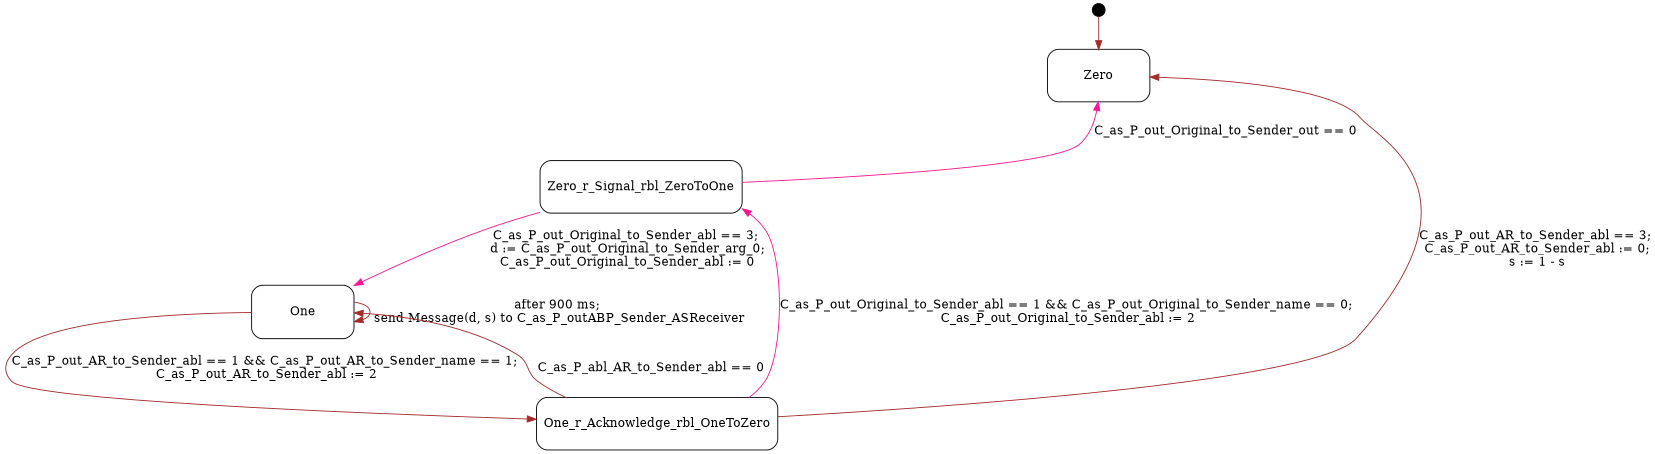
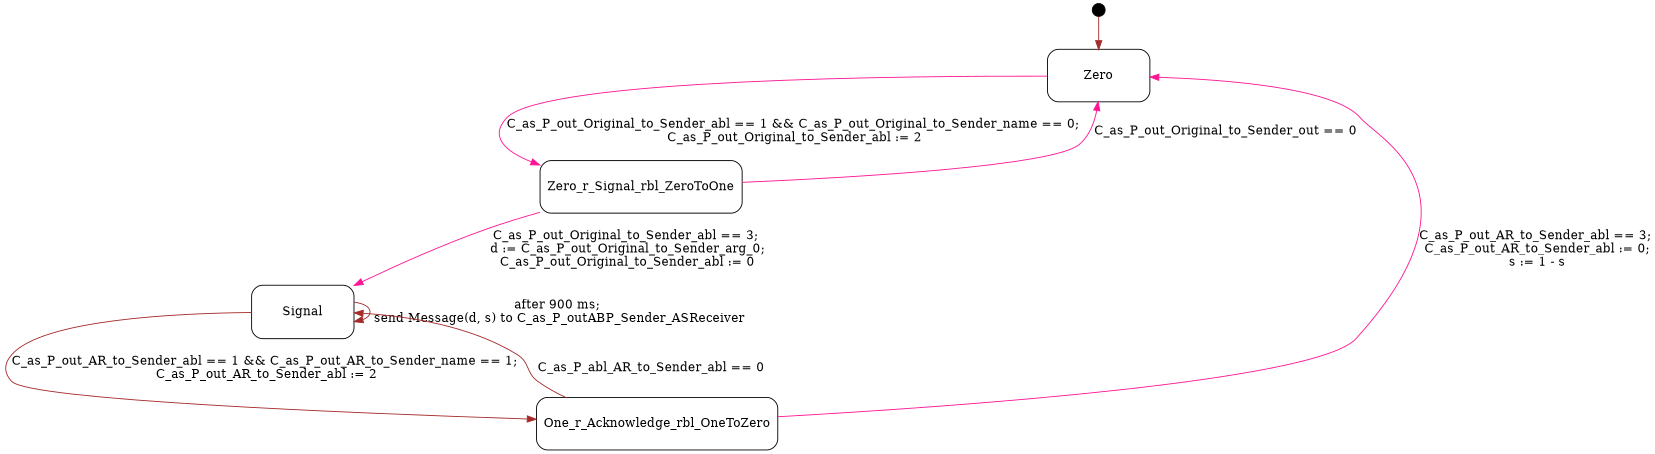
(779, 306) -> (744, 82)
(303, 312) -> (303, 312)
(1302, 360) -> (1302, 360)
